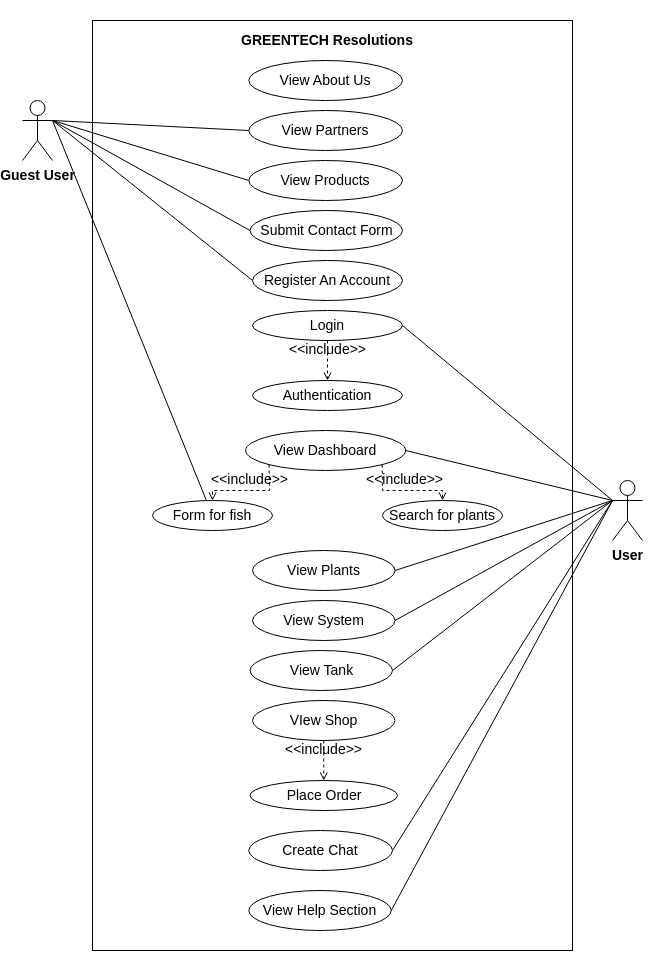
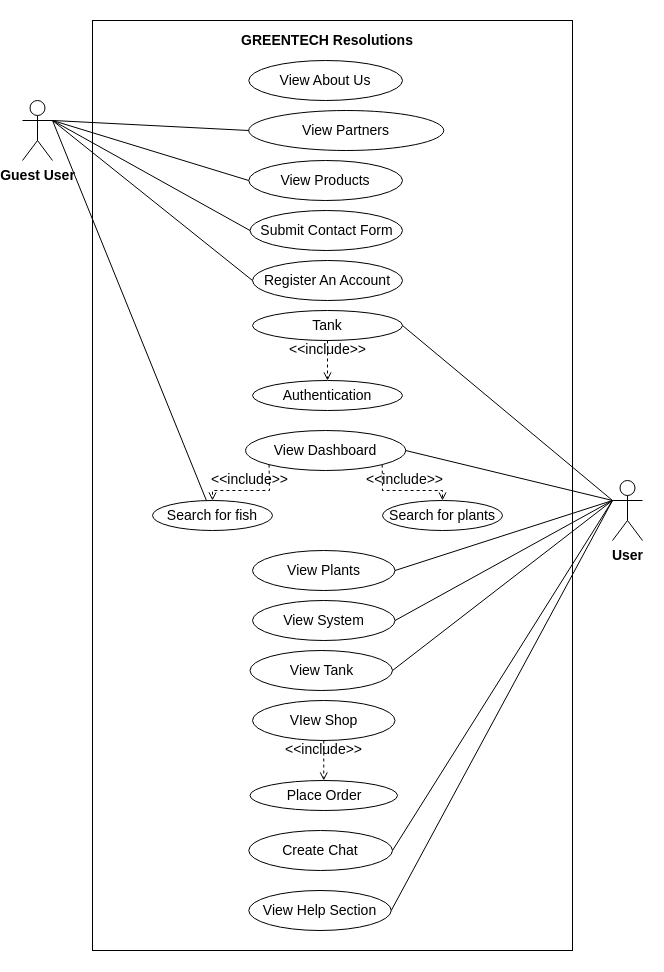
(326, 131) -> (346, 131)
(328, 326) -> (328, 326)
(213, 516) -> (213, 516)
